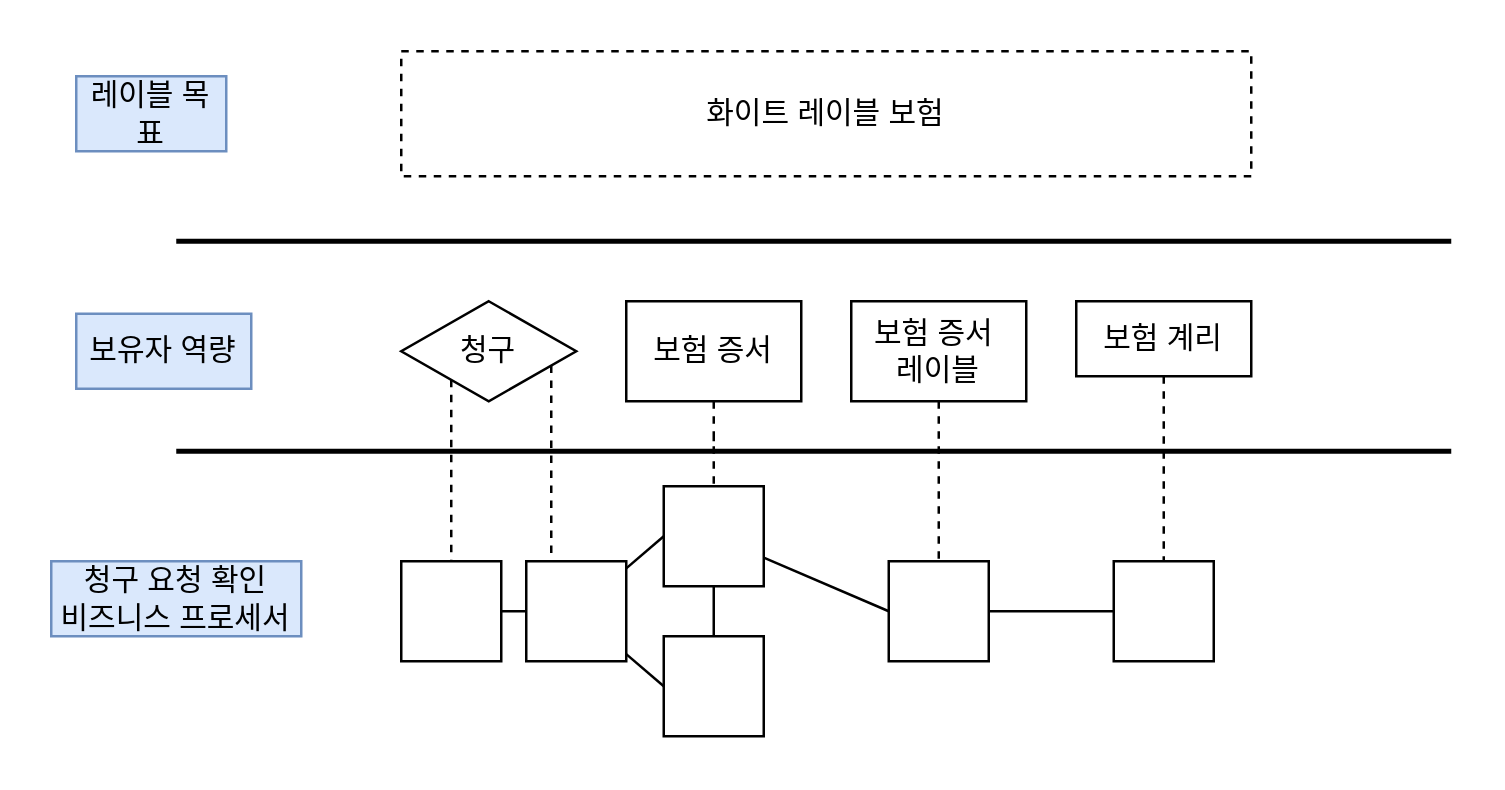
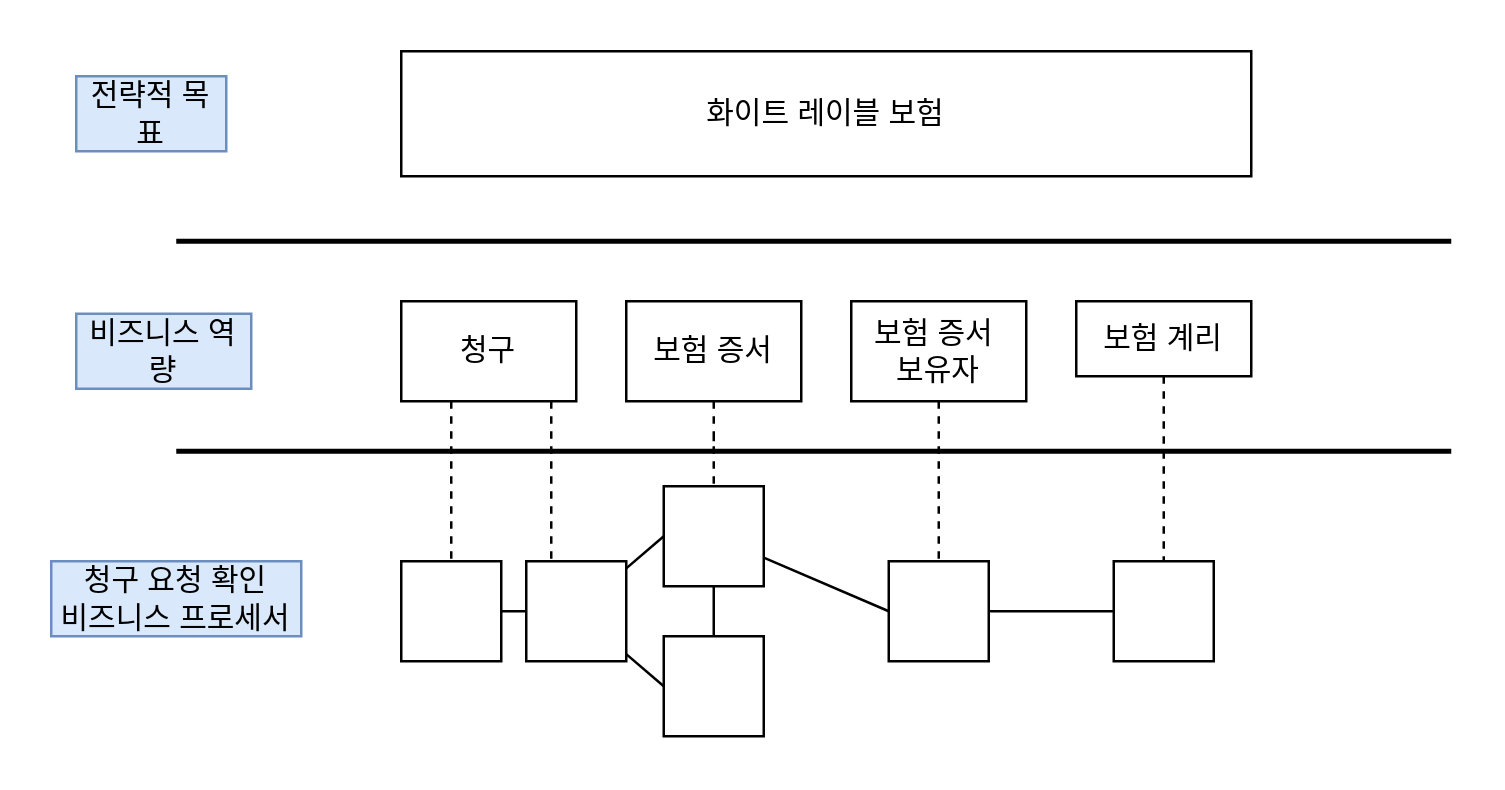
(151, 114) -> (151, 114)
(826, 114) -> (826, 114)
(164, 351) -> (164, 351)
(489, 351) -> (489, 351)
(939, 351) -> (939, 351)
